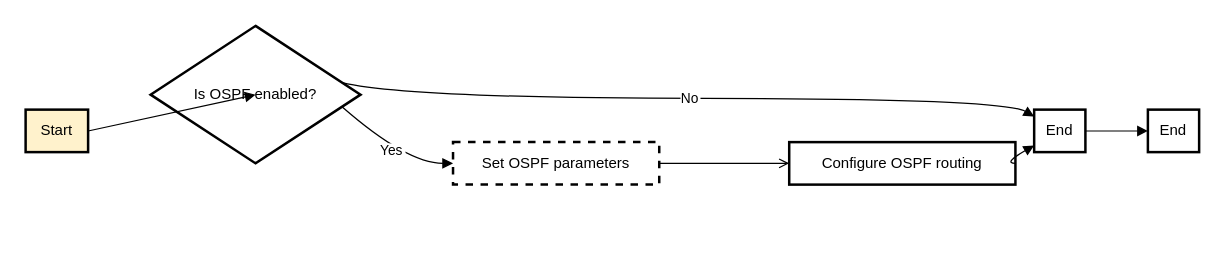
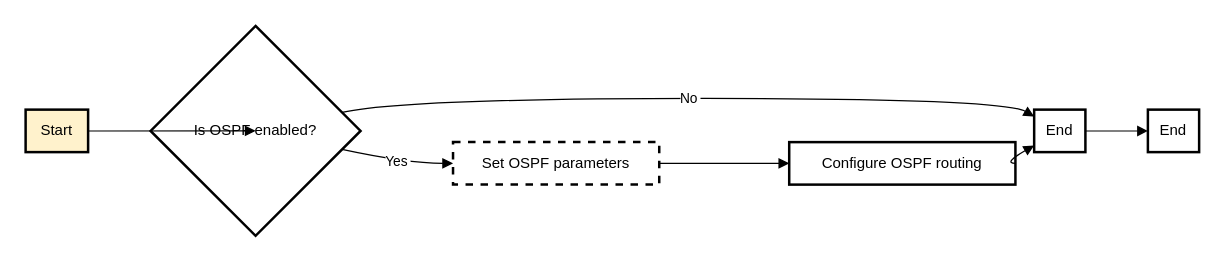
(256, 94) -> (256, 131)
(781, 163) -> (777, 163)
